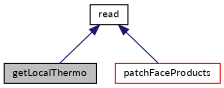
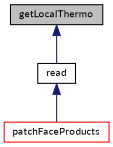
(76, 48) -> (57, 50)
